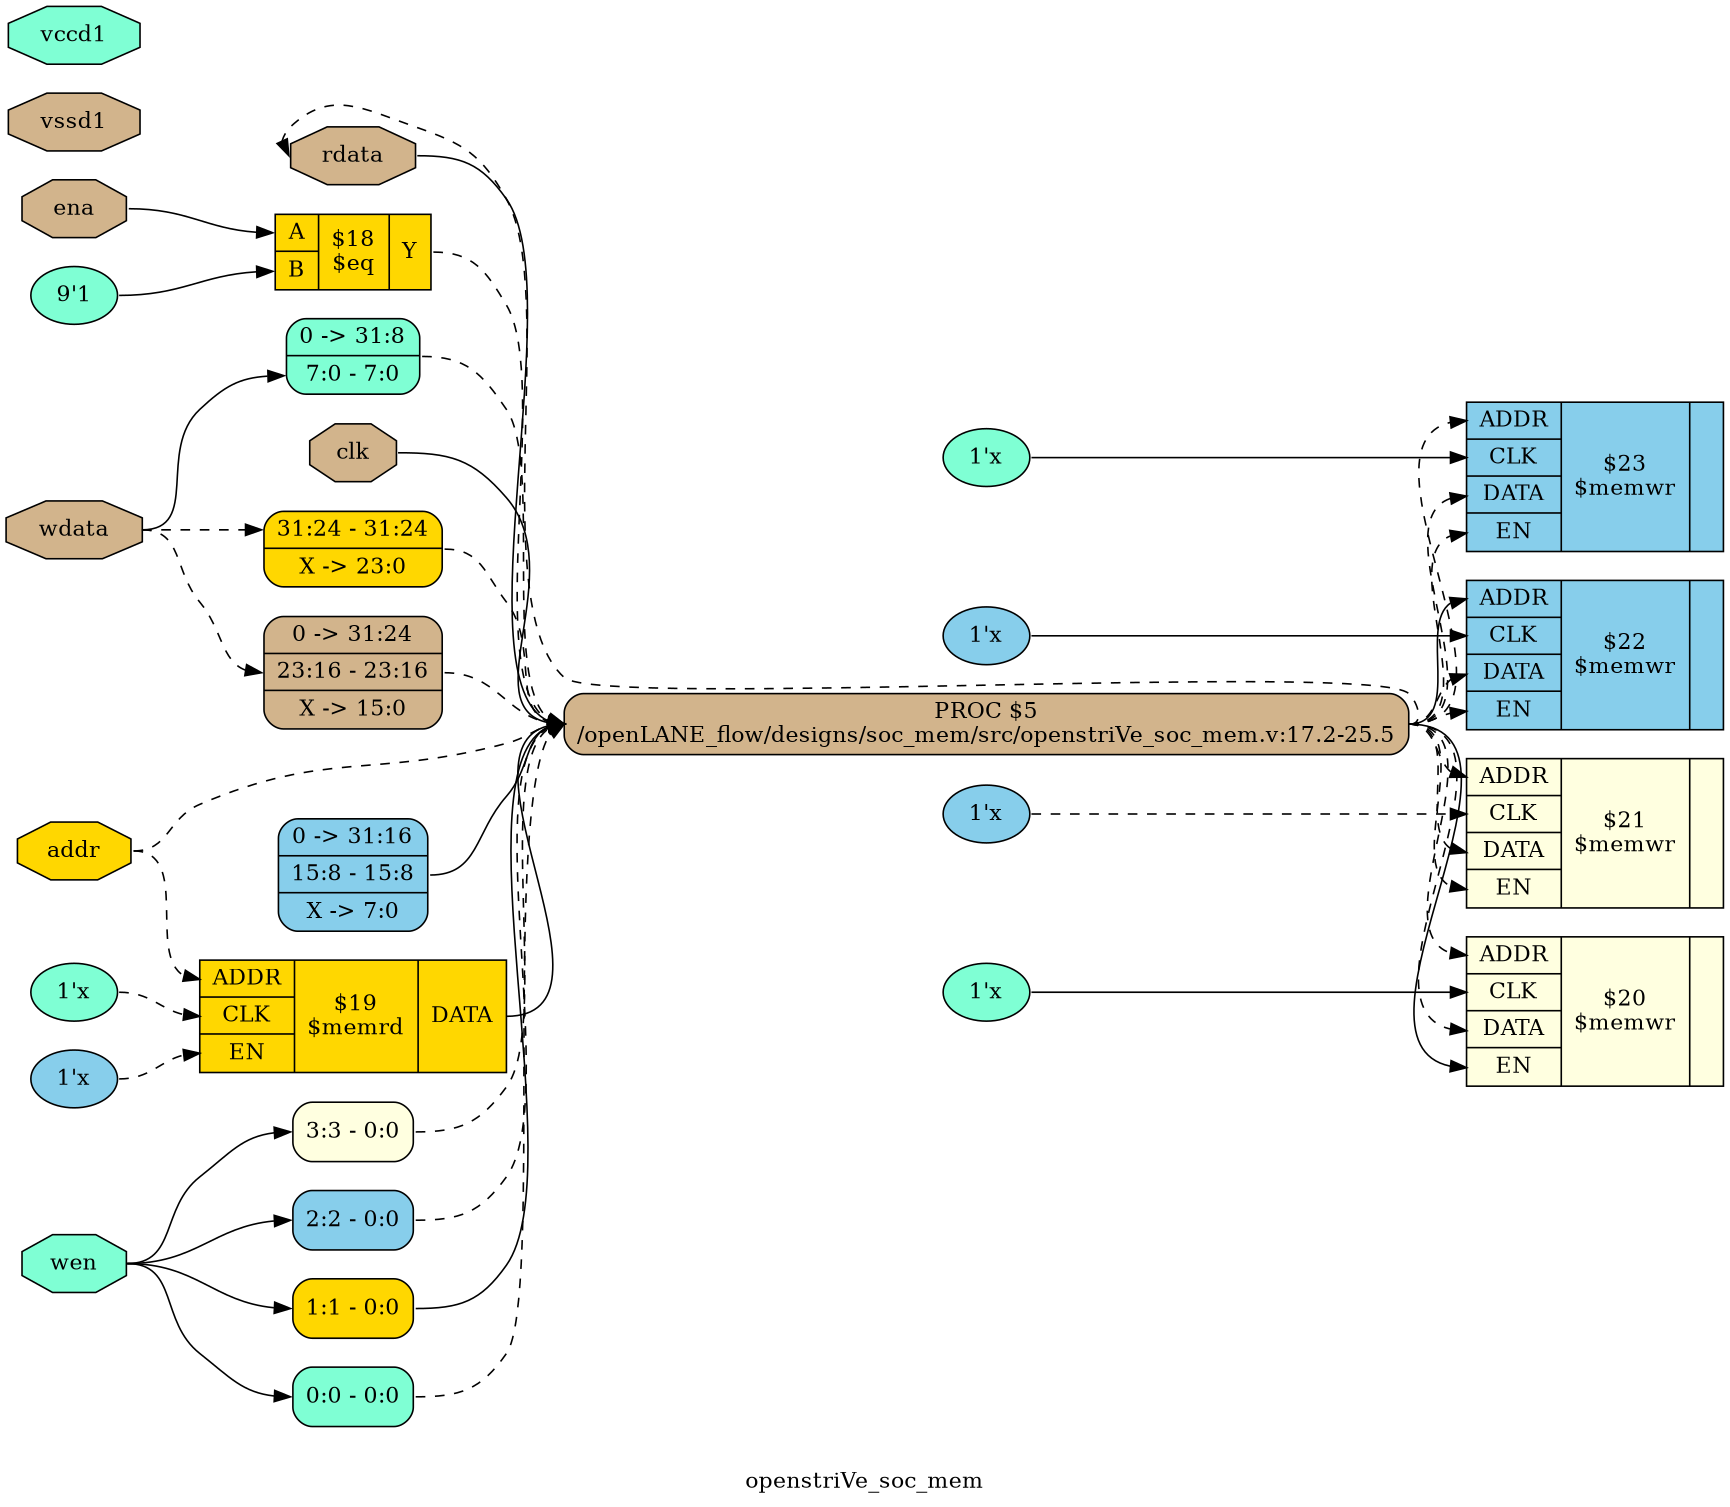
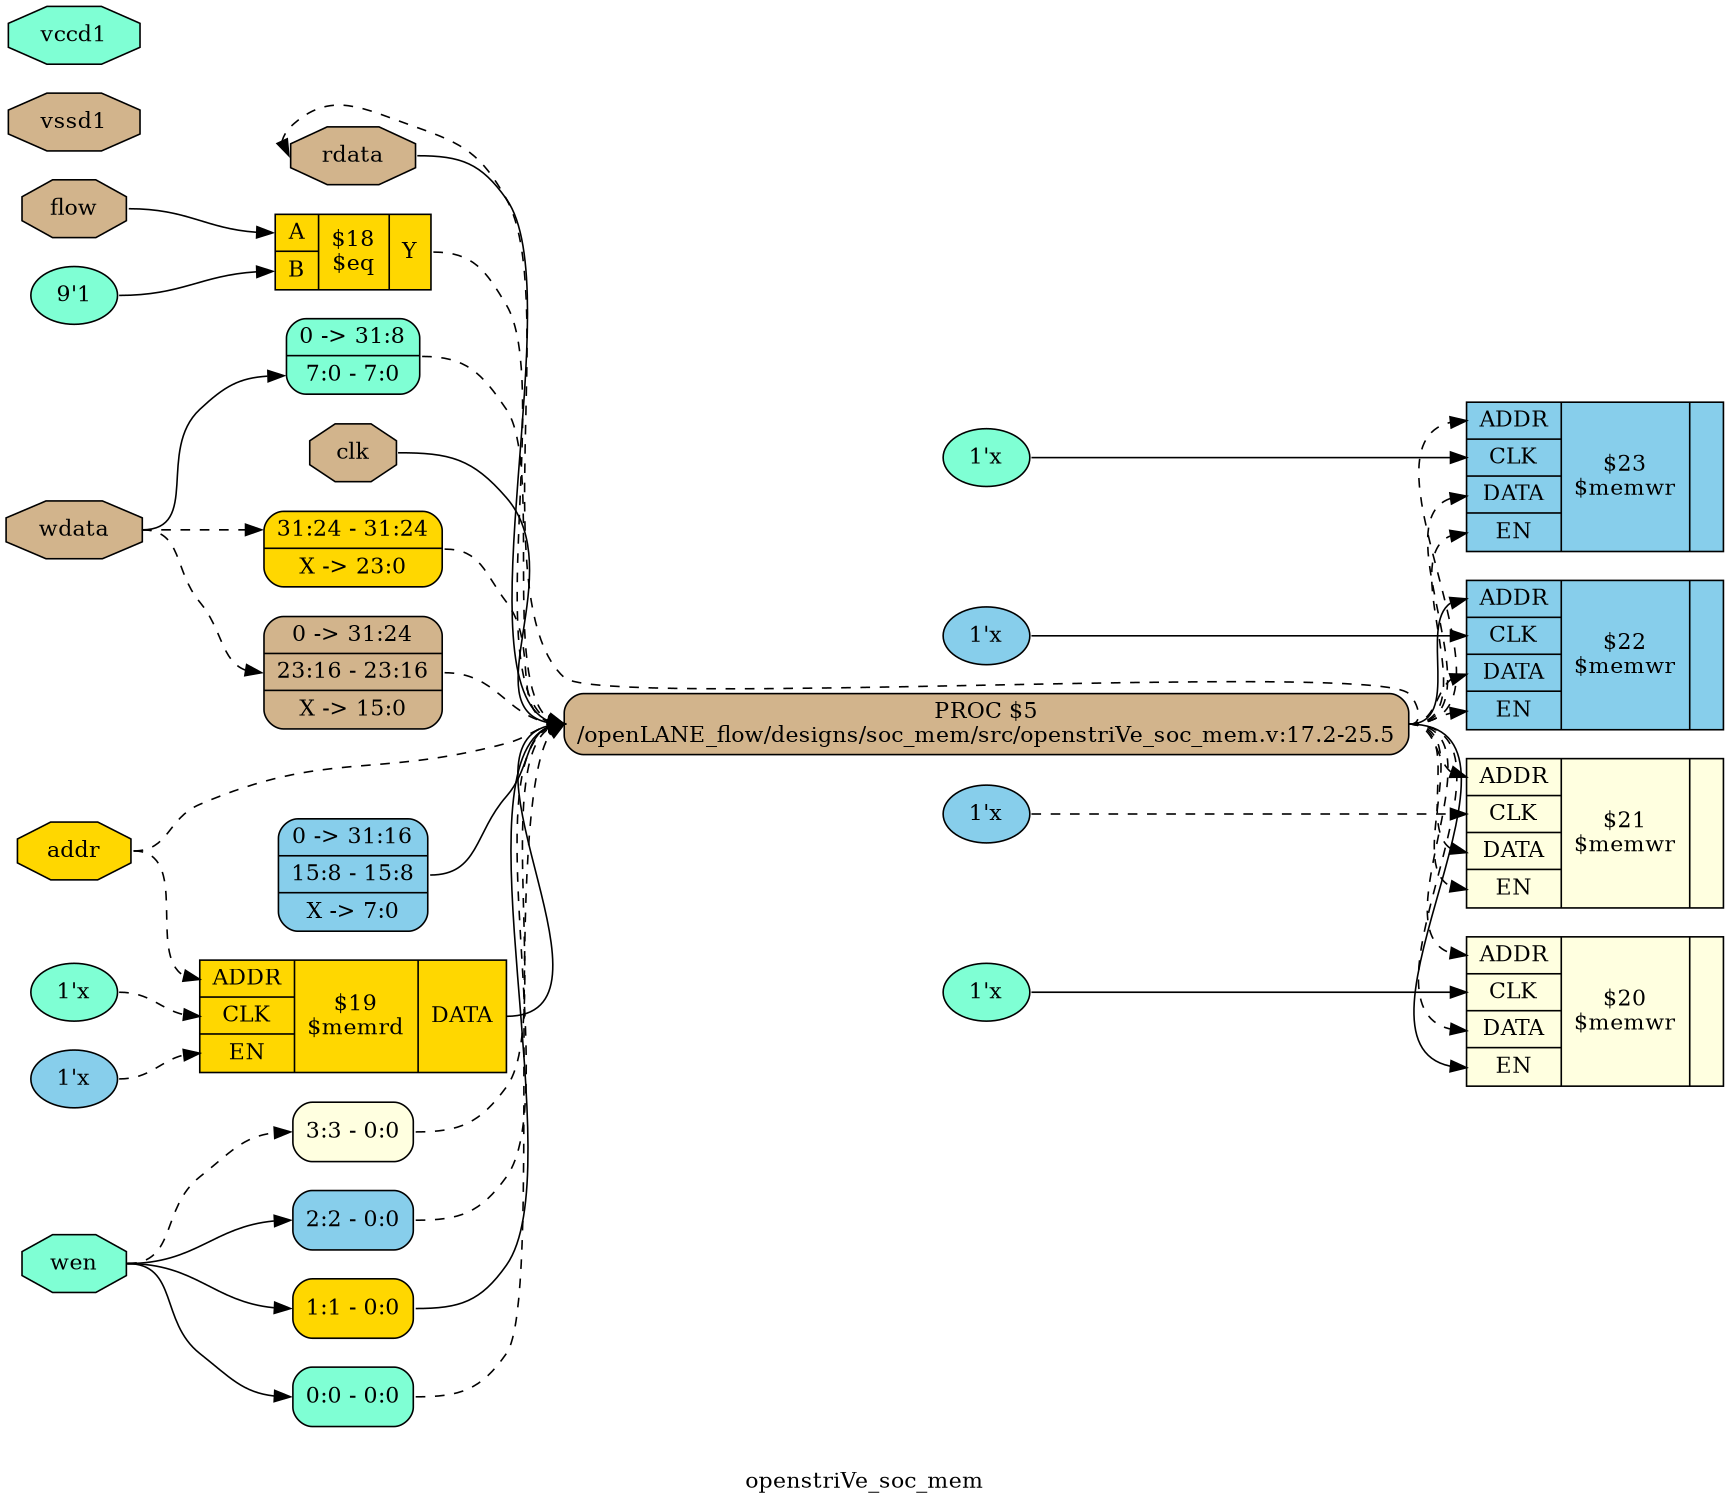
(74, 209) -> (74, 209)
(189, 1188) -> (189, 1188)
